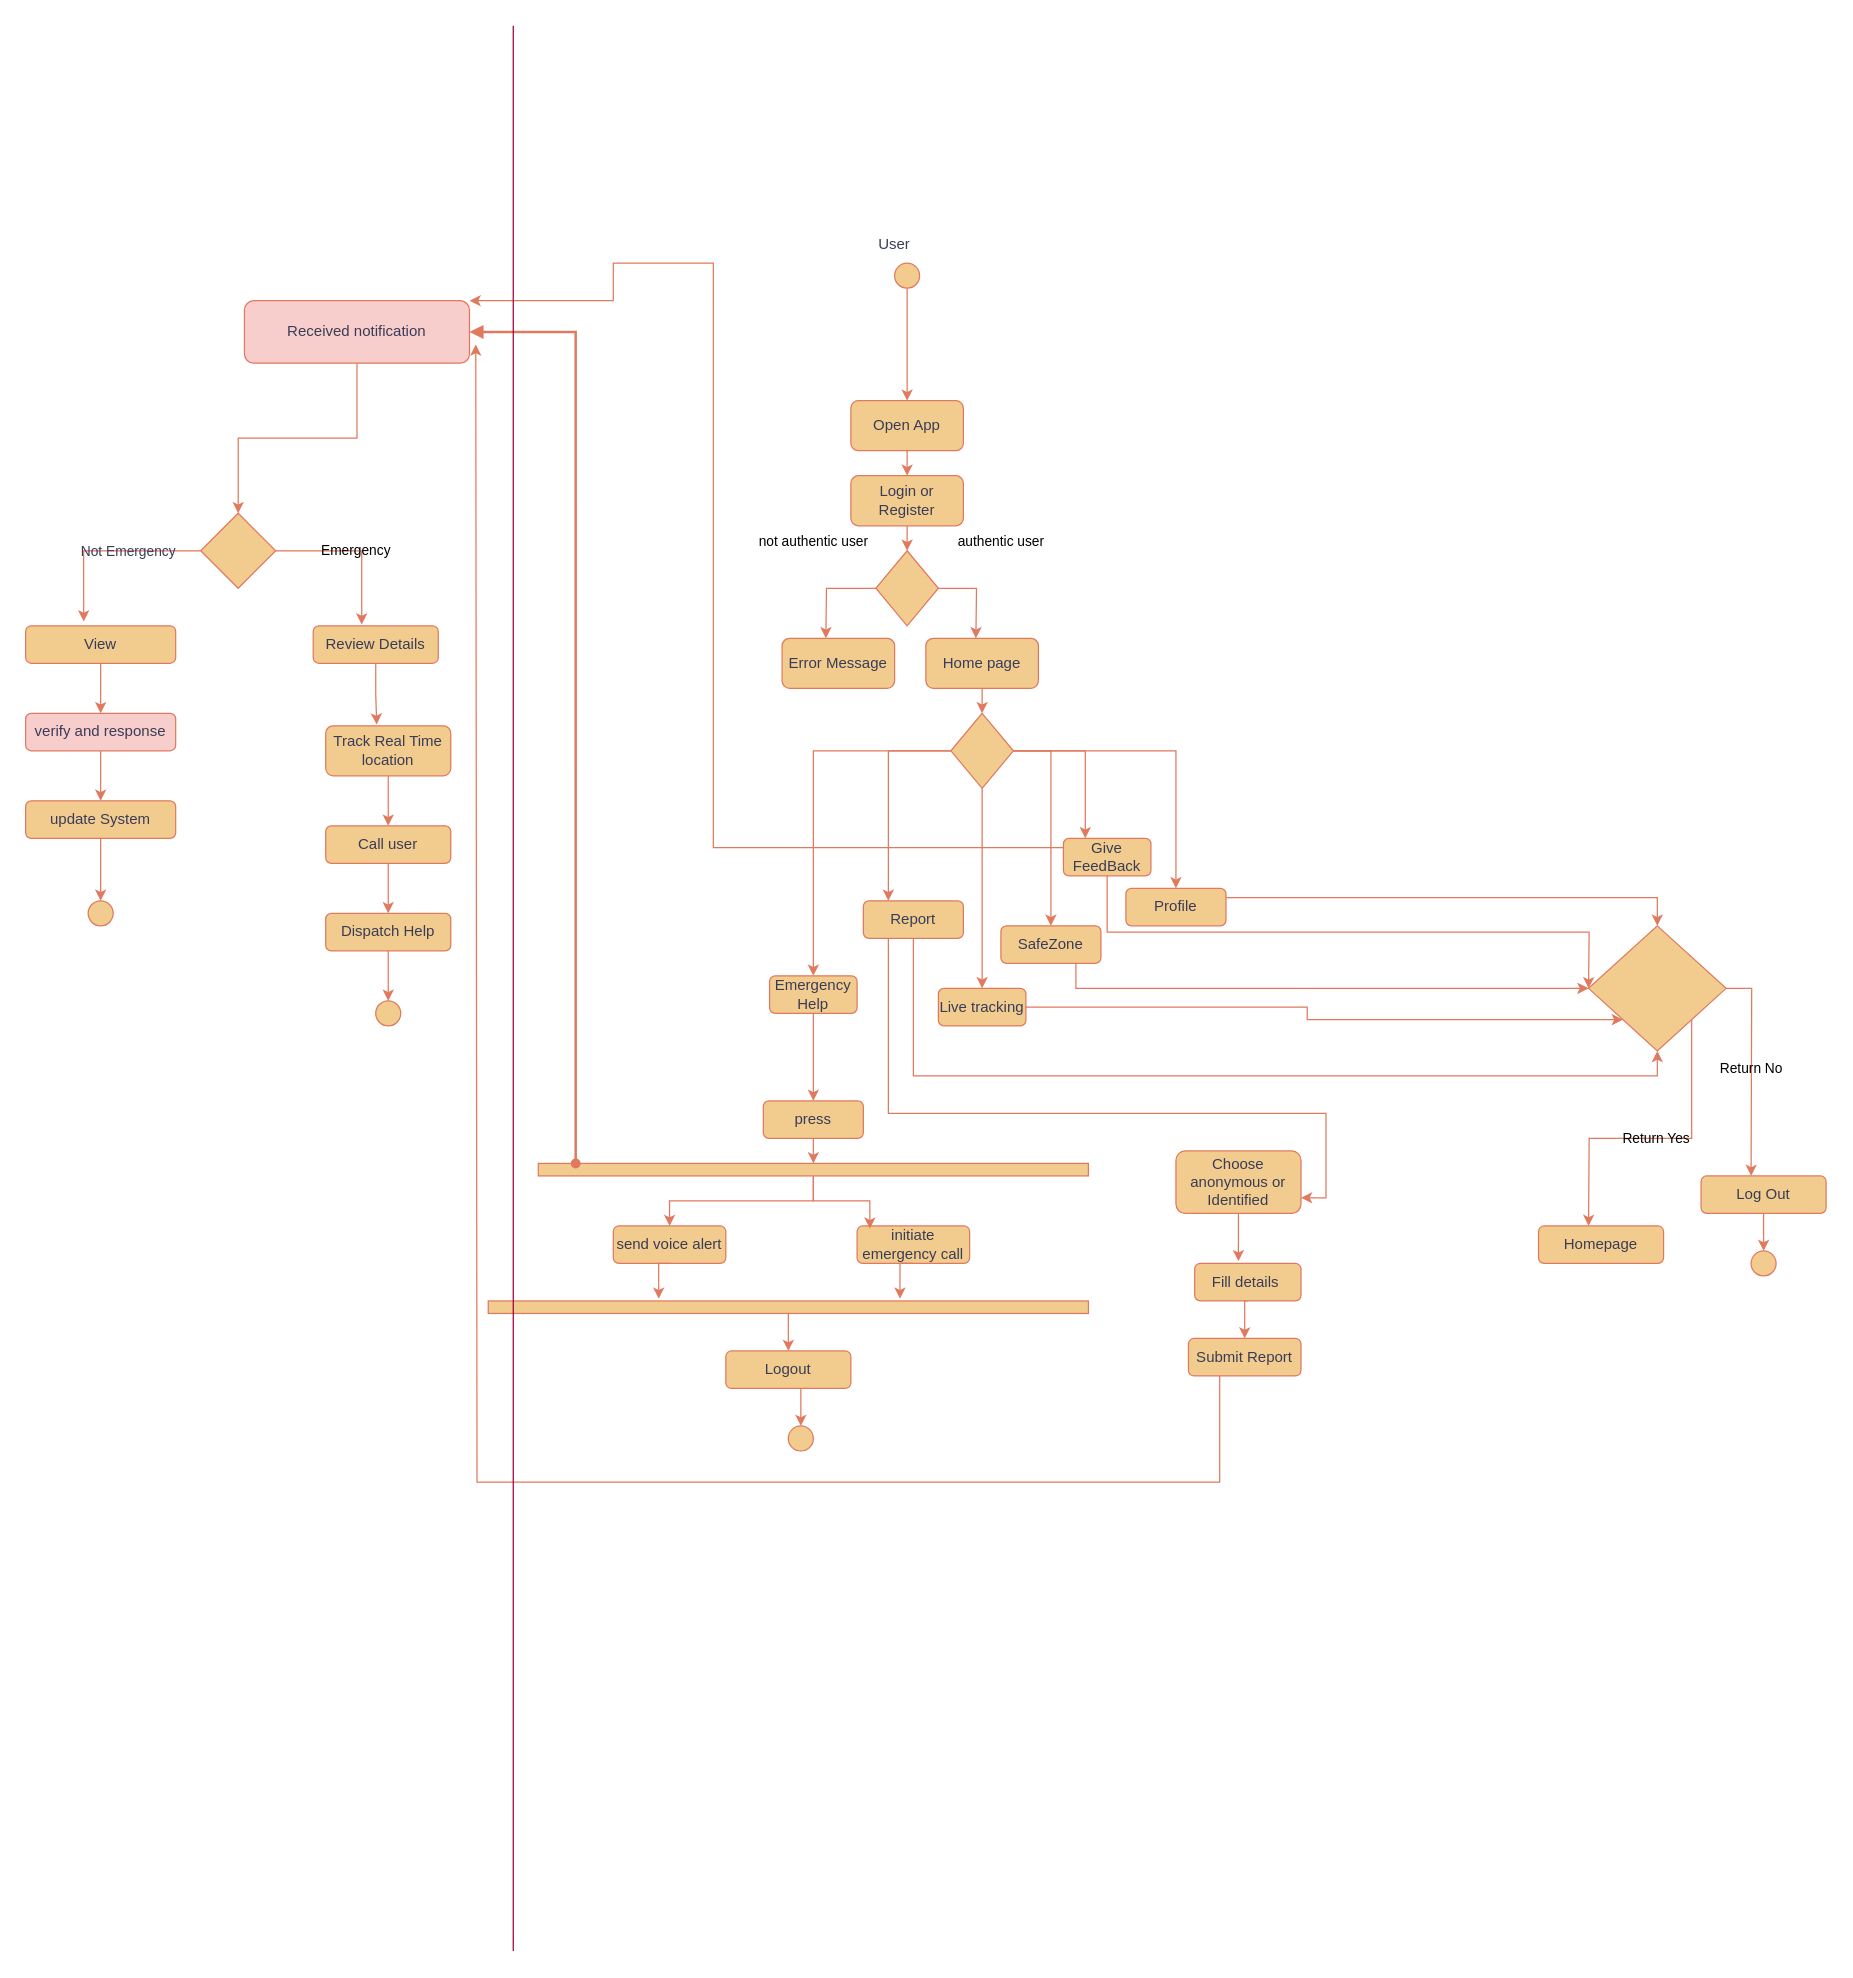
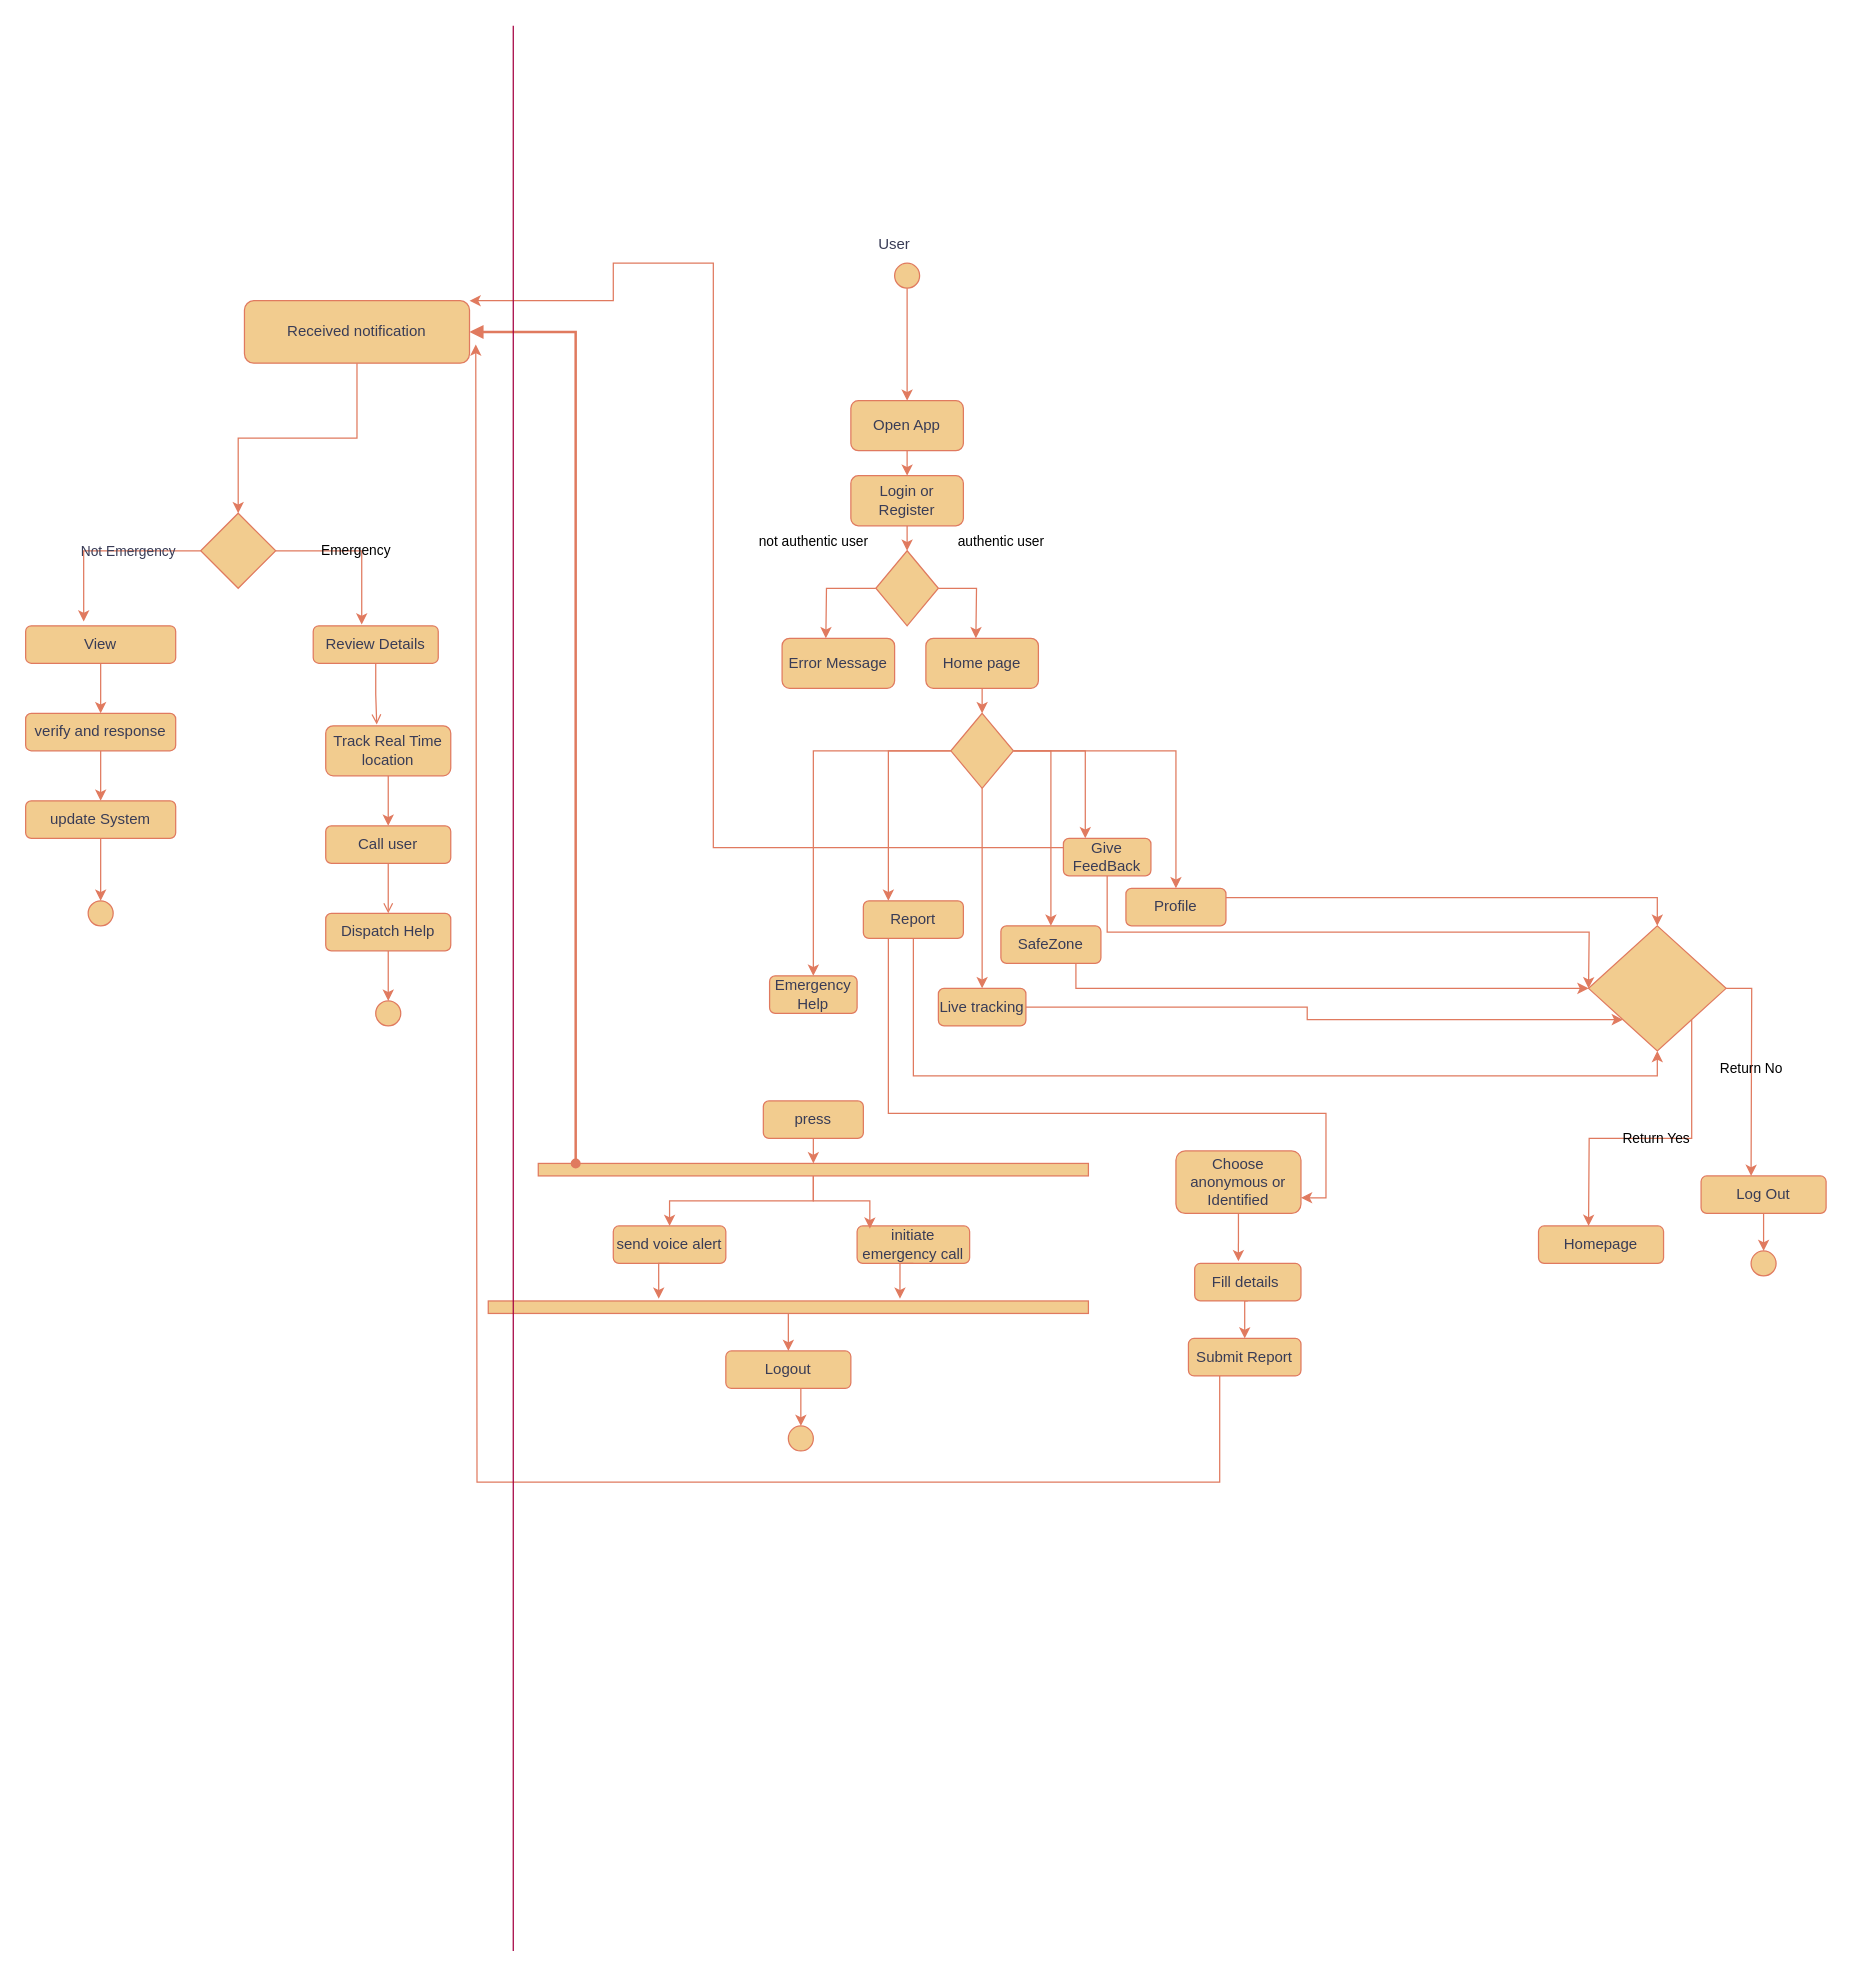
(357, 332) -> (357, 332)
(376, 714) -> (376, 717)
(101, 732) -> (101, 732)
(388, 903) -> (388, 905)
(813, 1052) -> none
